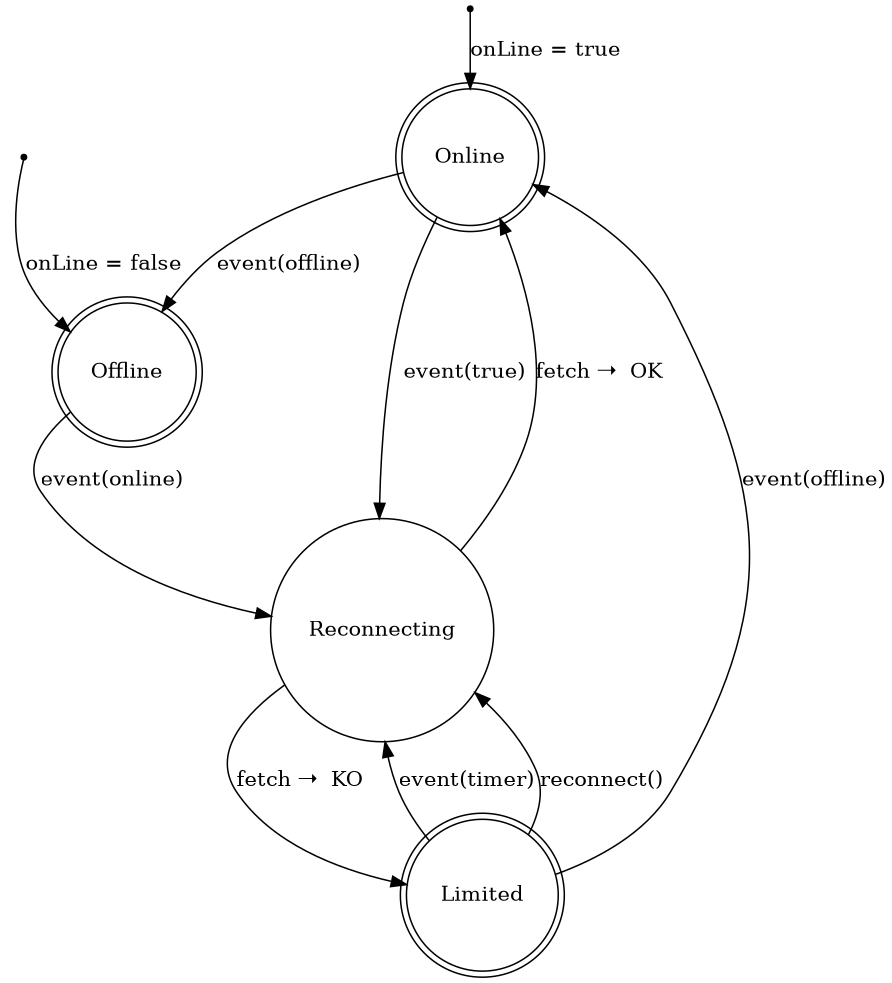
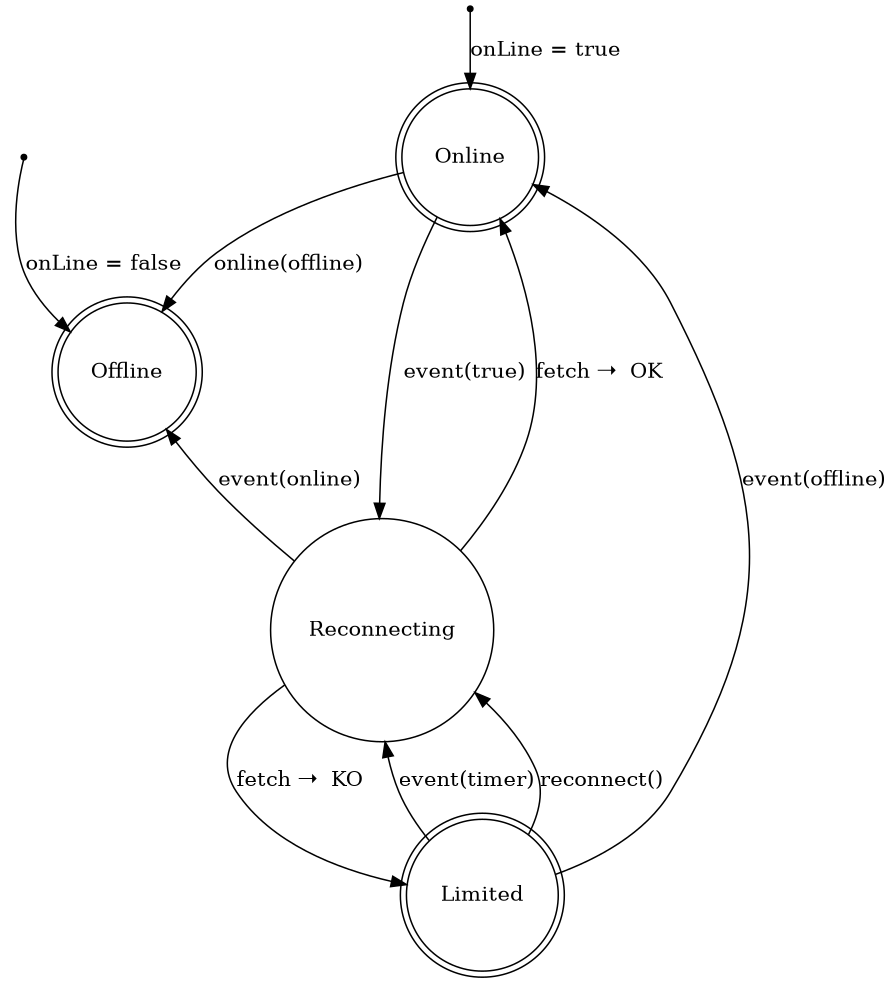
(289, 264) -> (289, 264)
(97, 548) -> (232, 505)
